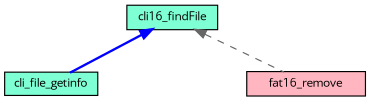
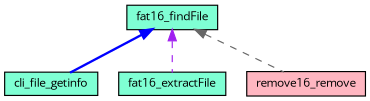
(172, 17) -> (172, 17)
none -> (172, 84)
(306, 84) -> (306, 84)
